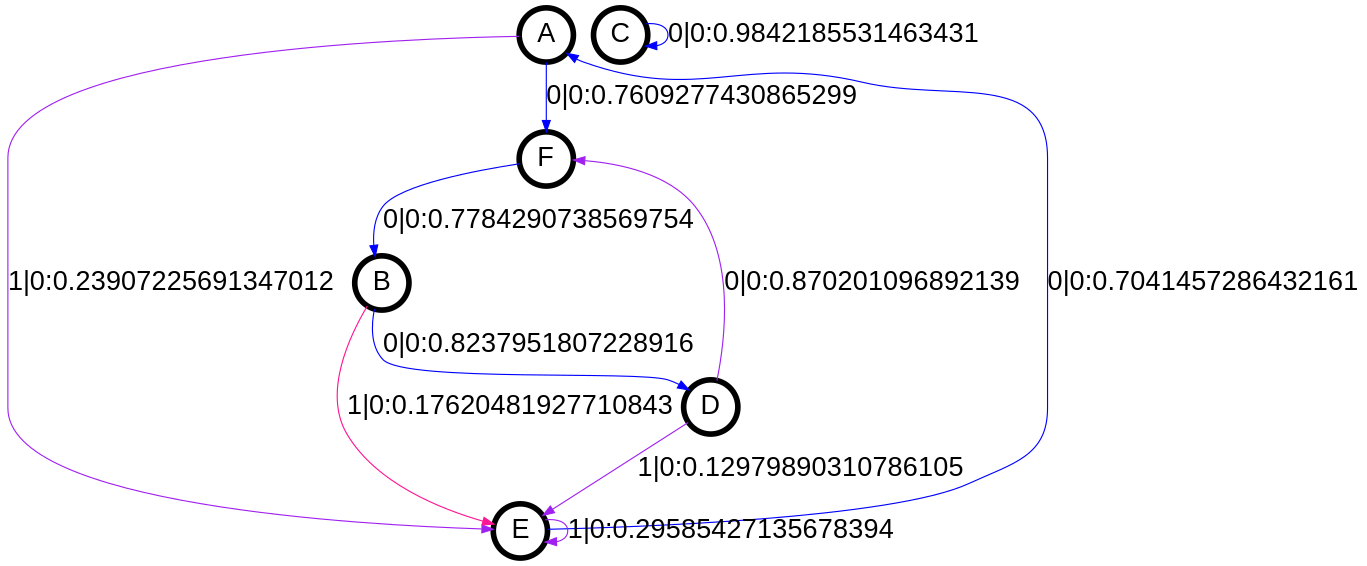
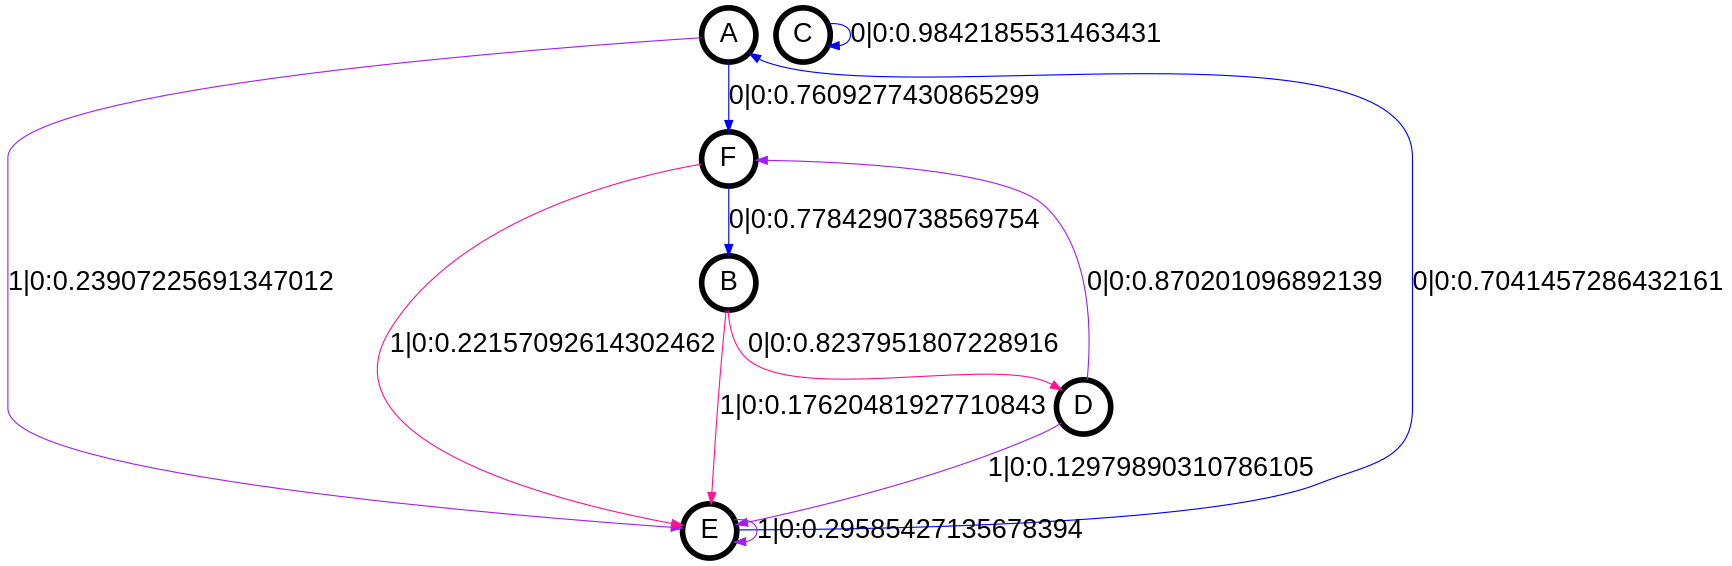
none -> (386, 343)
(504, 374) -> (872, 379)
